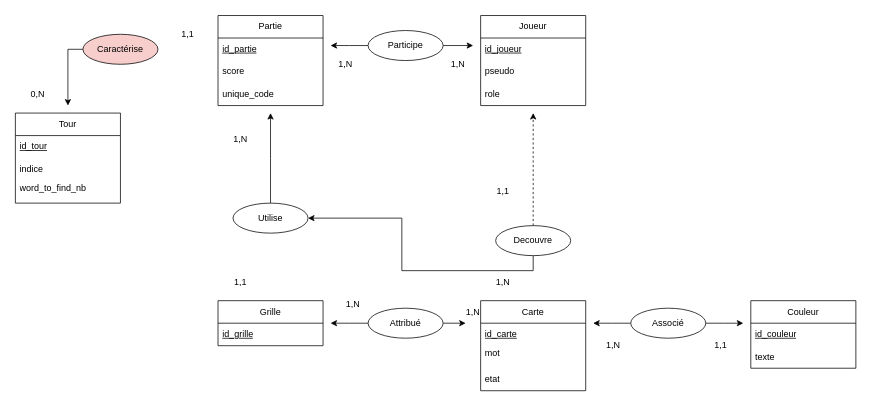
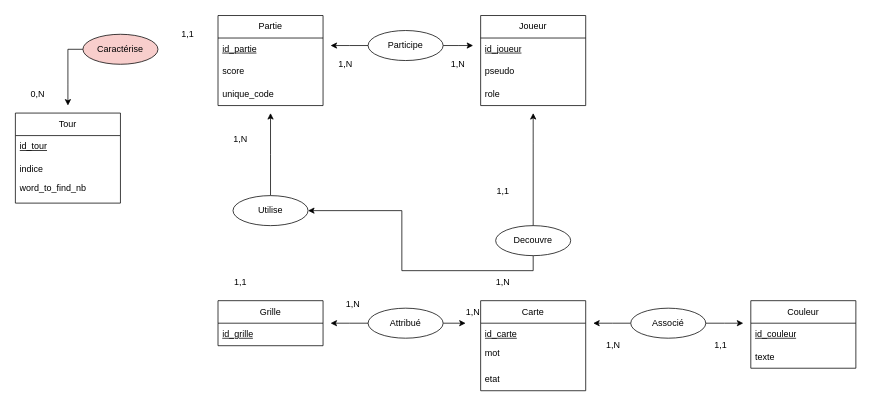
(533, 171) -> (533, 171)
(270, 218) -> (270, 210)
